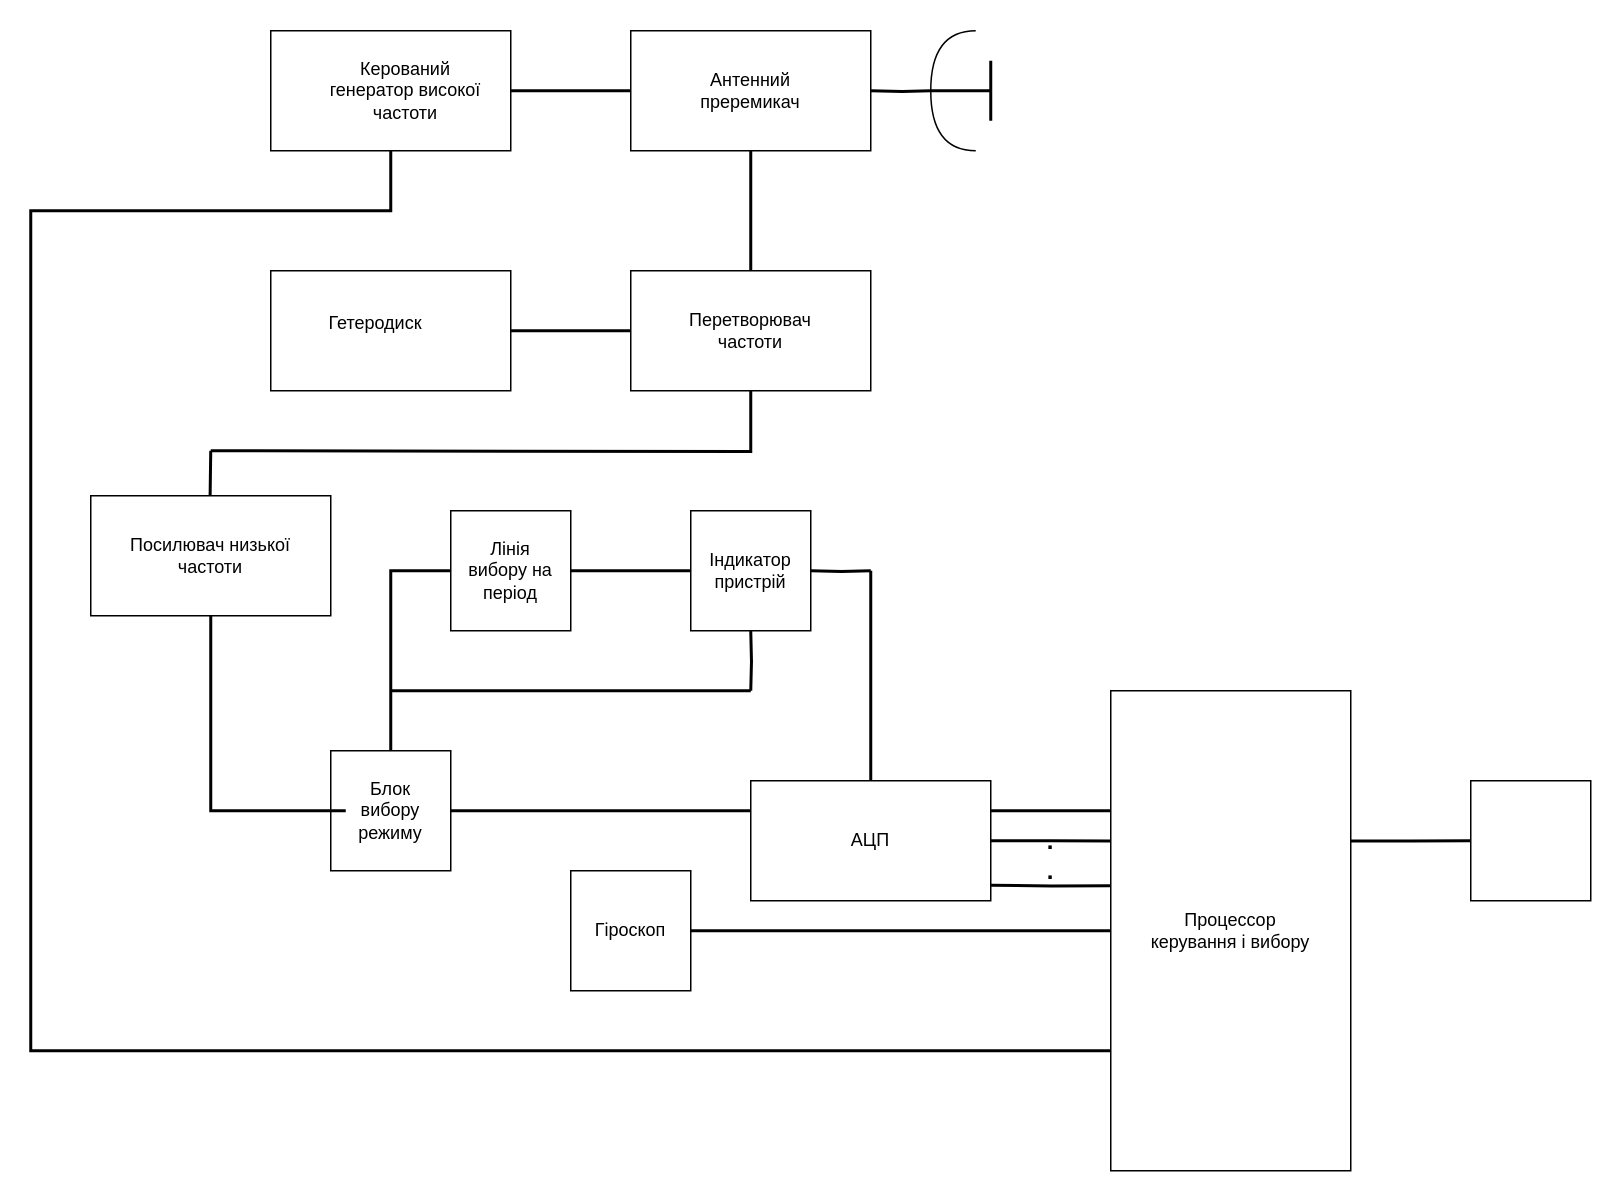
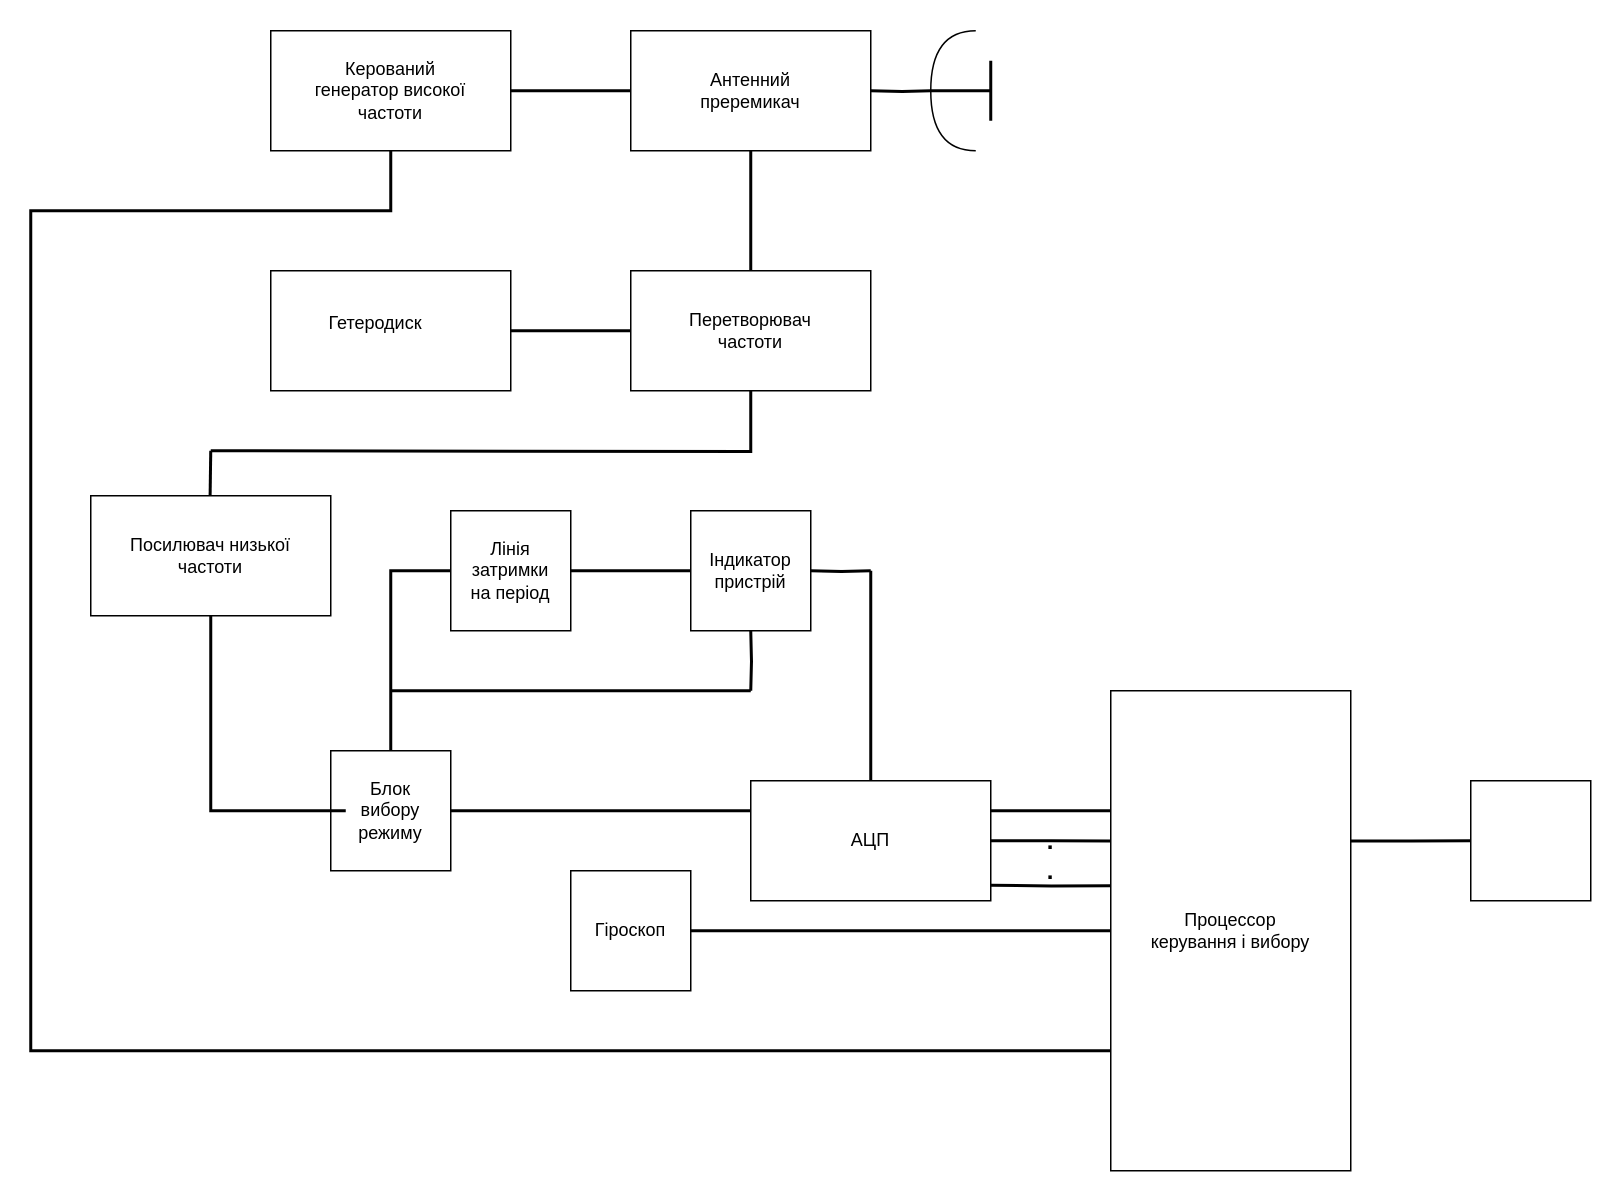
(406, 91) -> (391, 91)
(511, 571) -> (511, 571)
